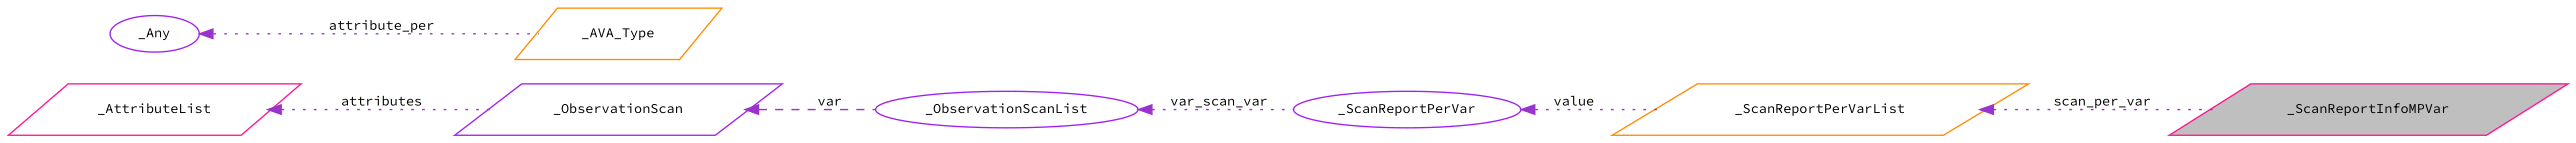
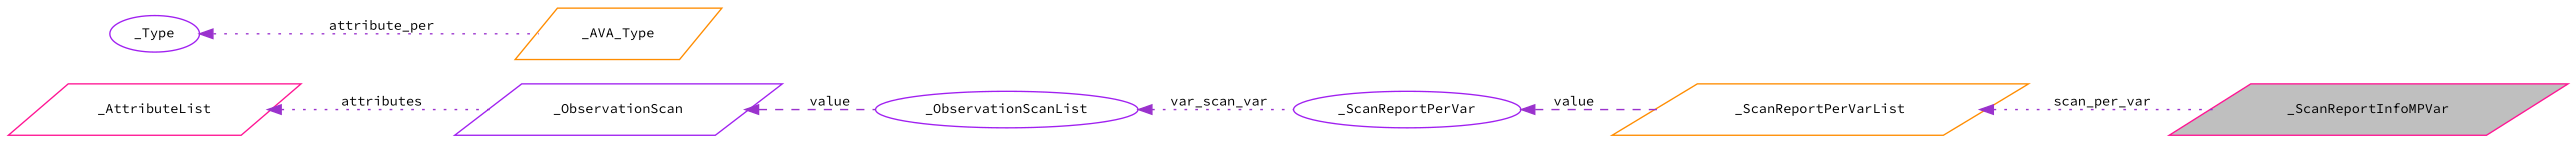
(155, 34) -> (155, 34)
(826, 102) -> (826, 102)
(1598, 110) -> (1598, 110)
